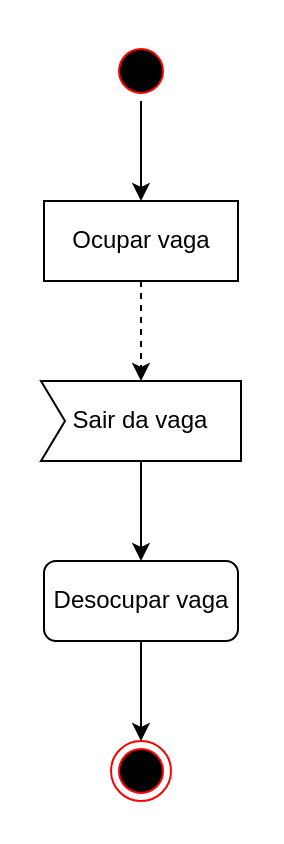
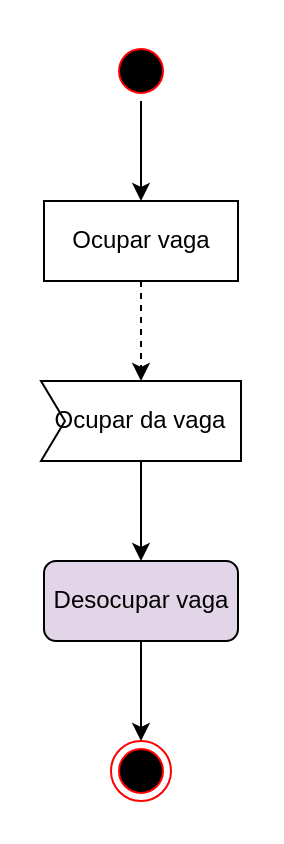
(141, 421) -> (141, 421)
(141, 601) -> (141, 601)
